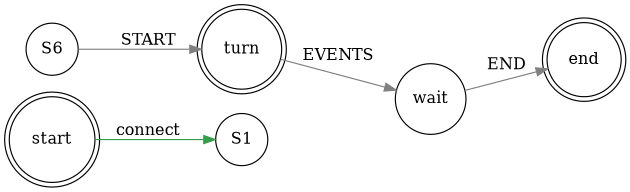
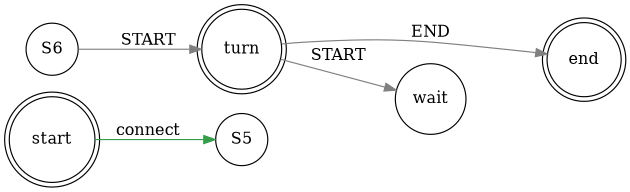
(339, 56) -> (339, 56)
(501, 81) -> (409, 41)
(242, 140) -> (242, 140)
